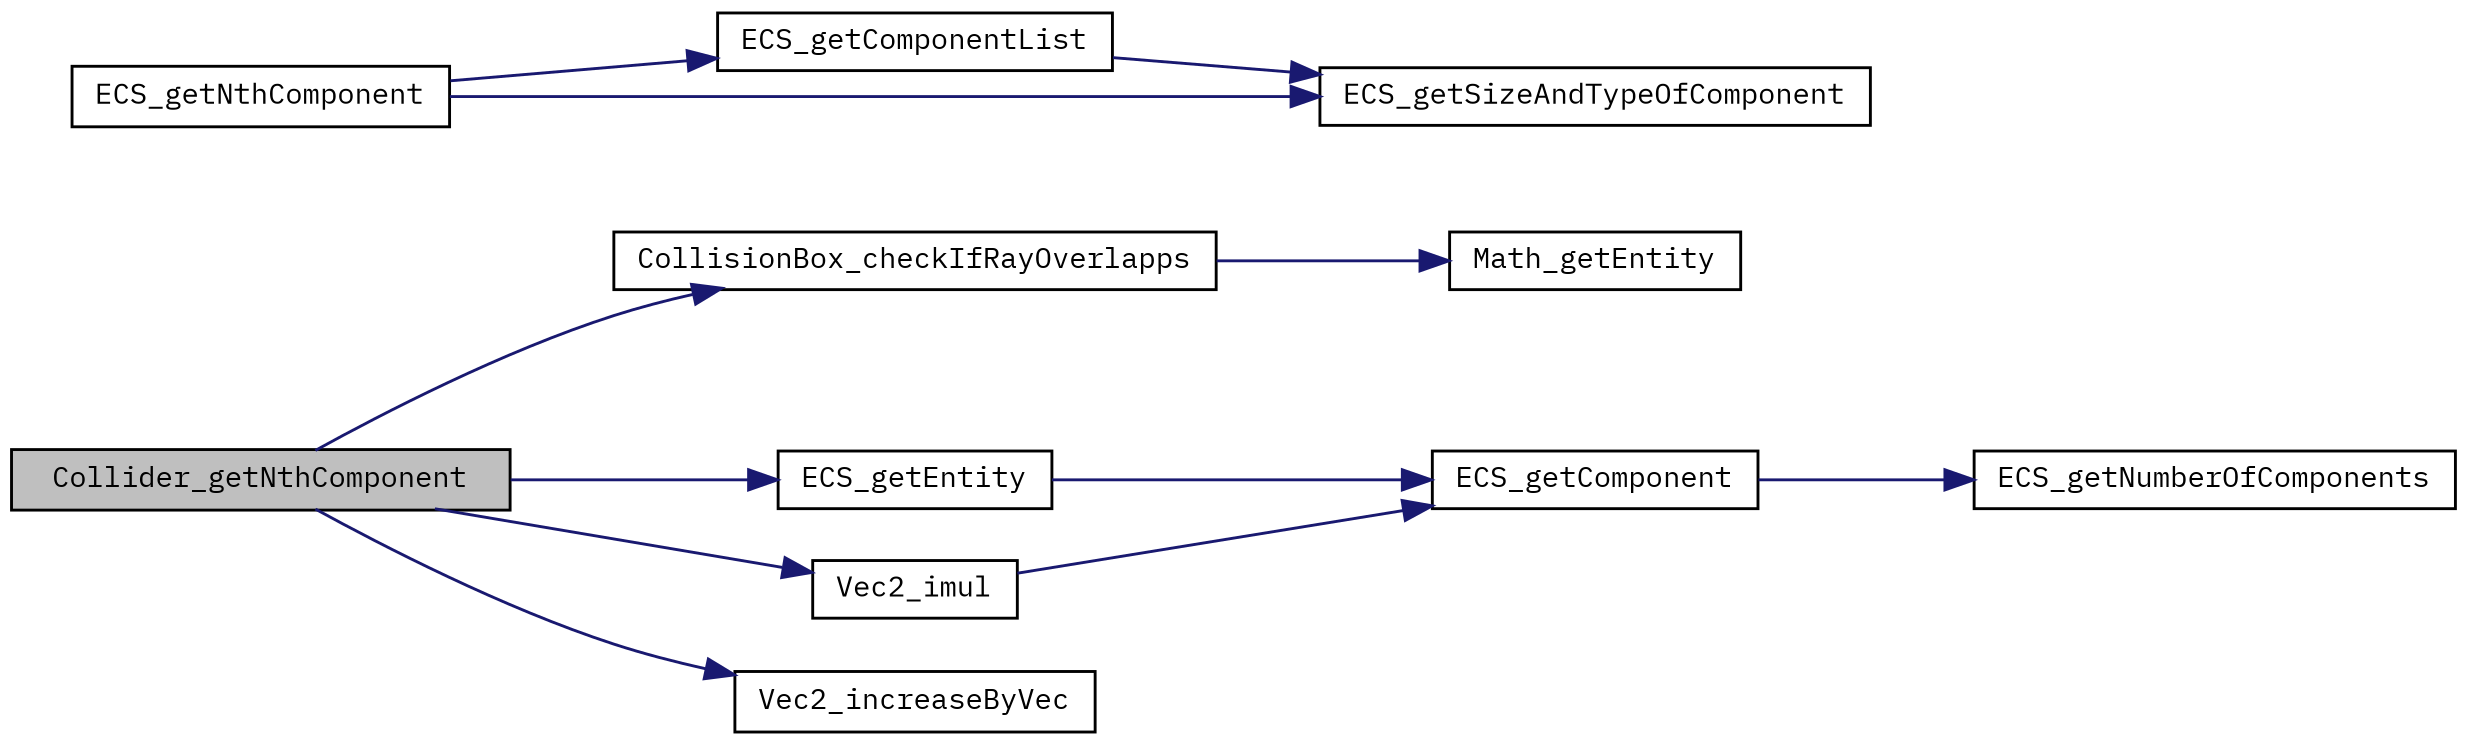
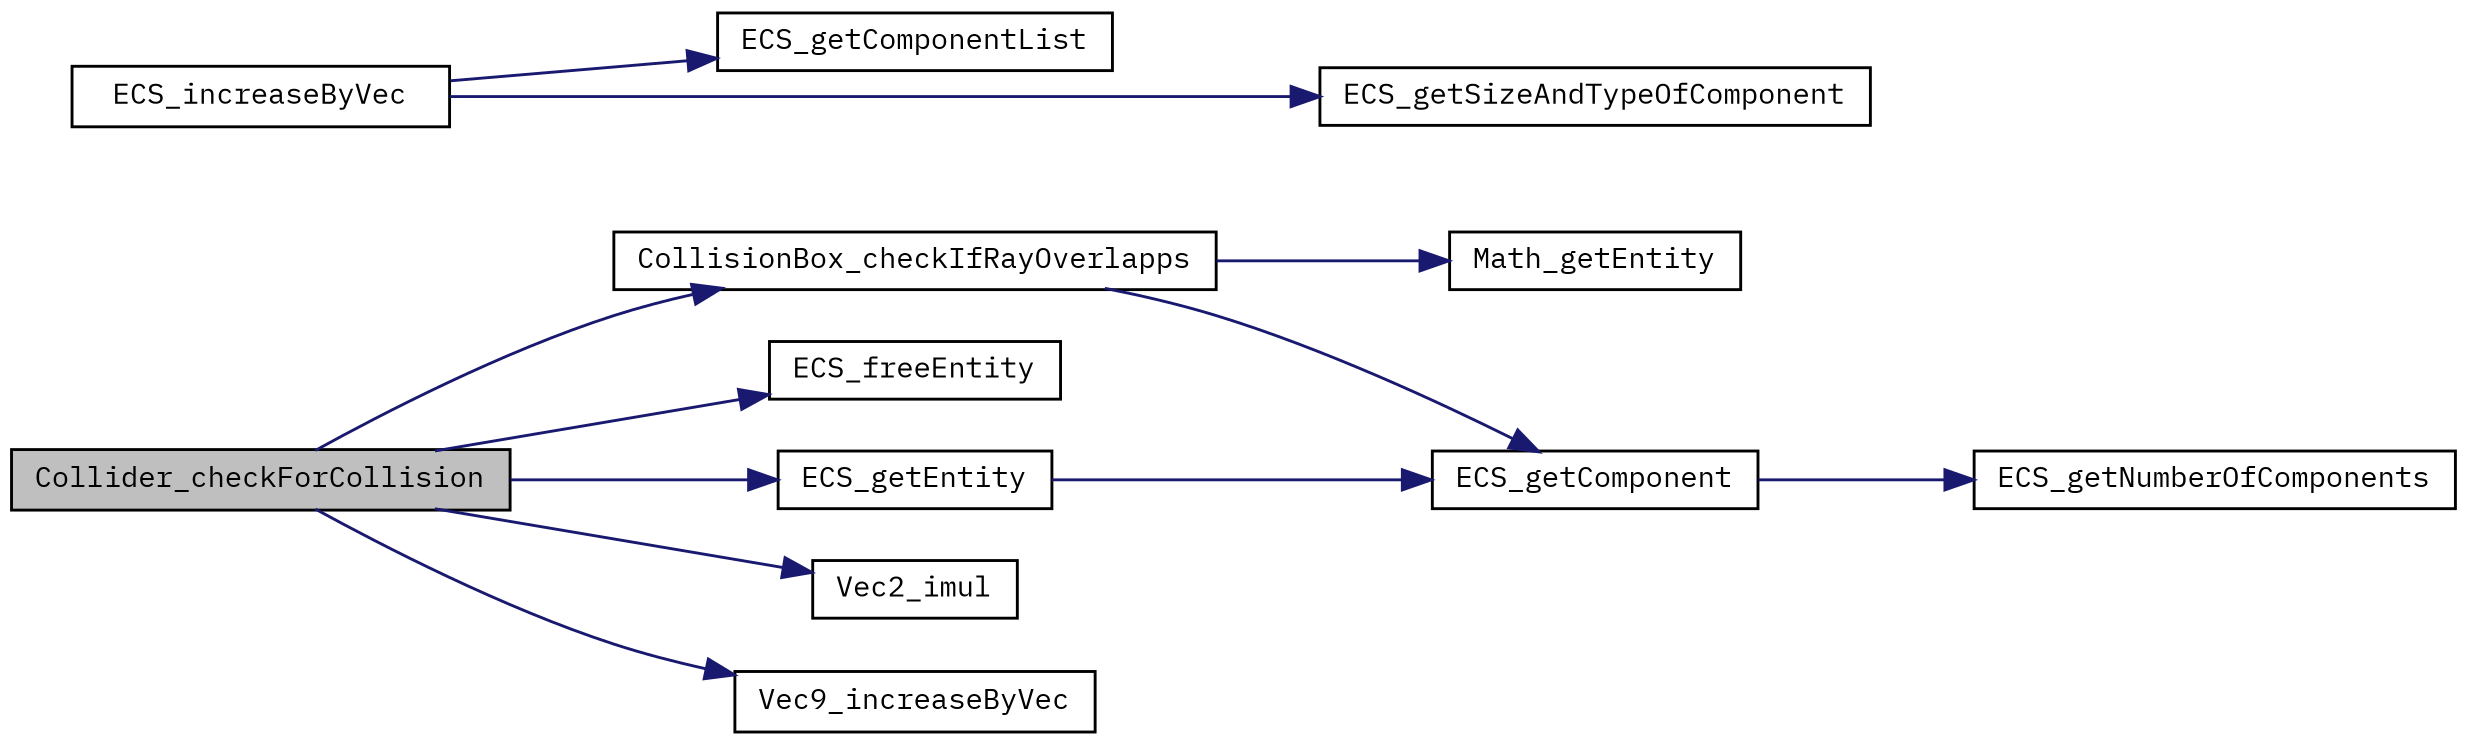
(1202, 65) -> none
(261, 97) -> (261, 97)
none -> (915, 370)
(261, 480) -> (261, 480)
(1210, 542) -> (1314, 350)
(915, 702) -> (915, 702)
